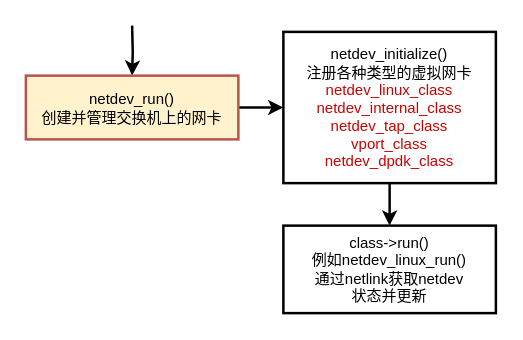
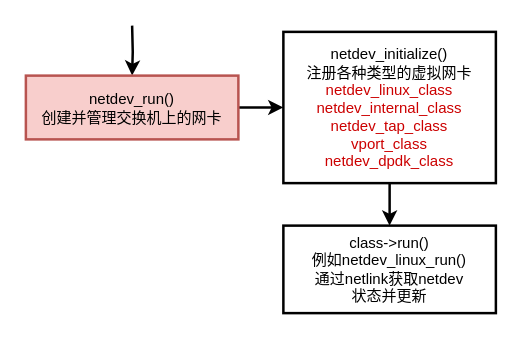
(132, 108) -> (132, 108)
